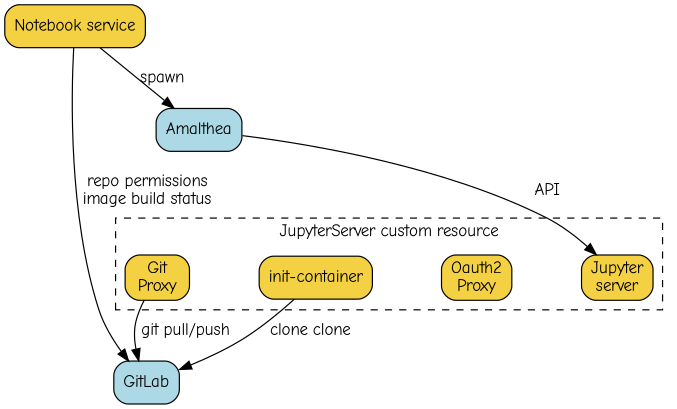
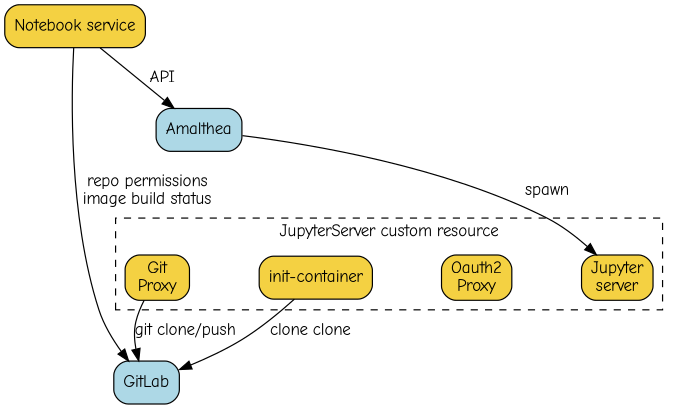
(160, 78) -> (160, 78)
(545, 191) -> (545, 191)
(183, 331) -> (183, 331)
